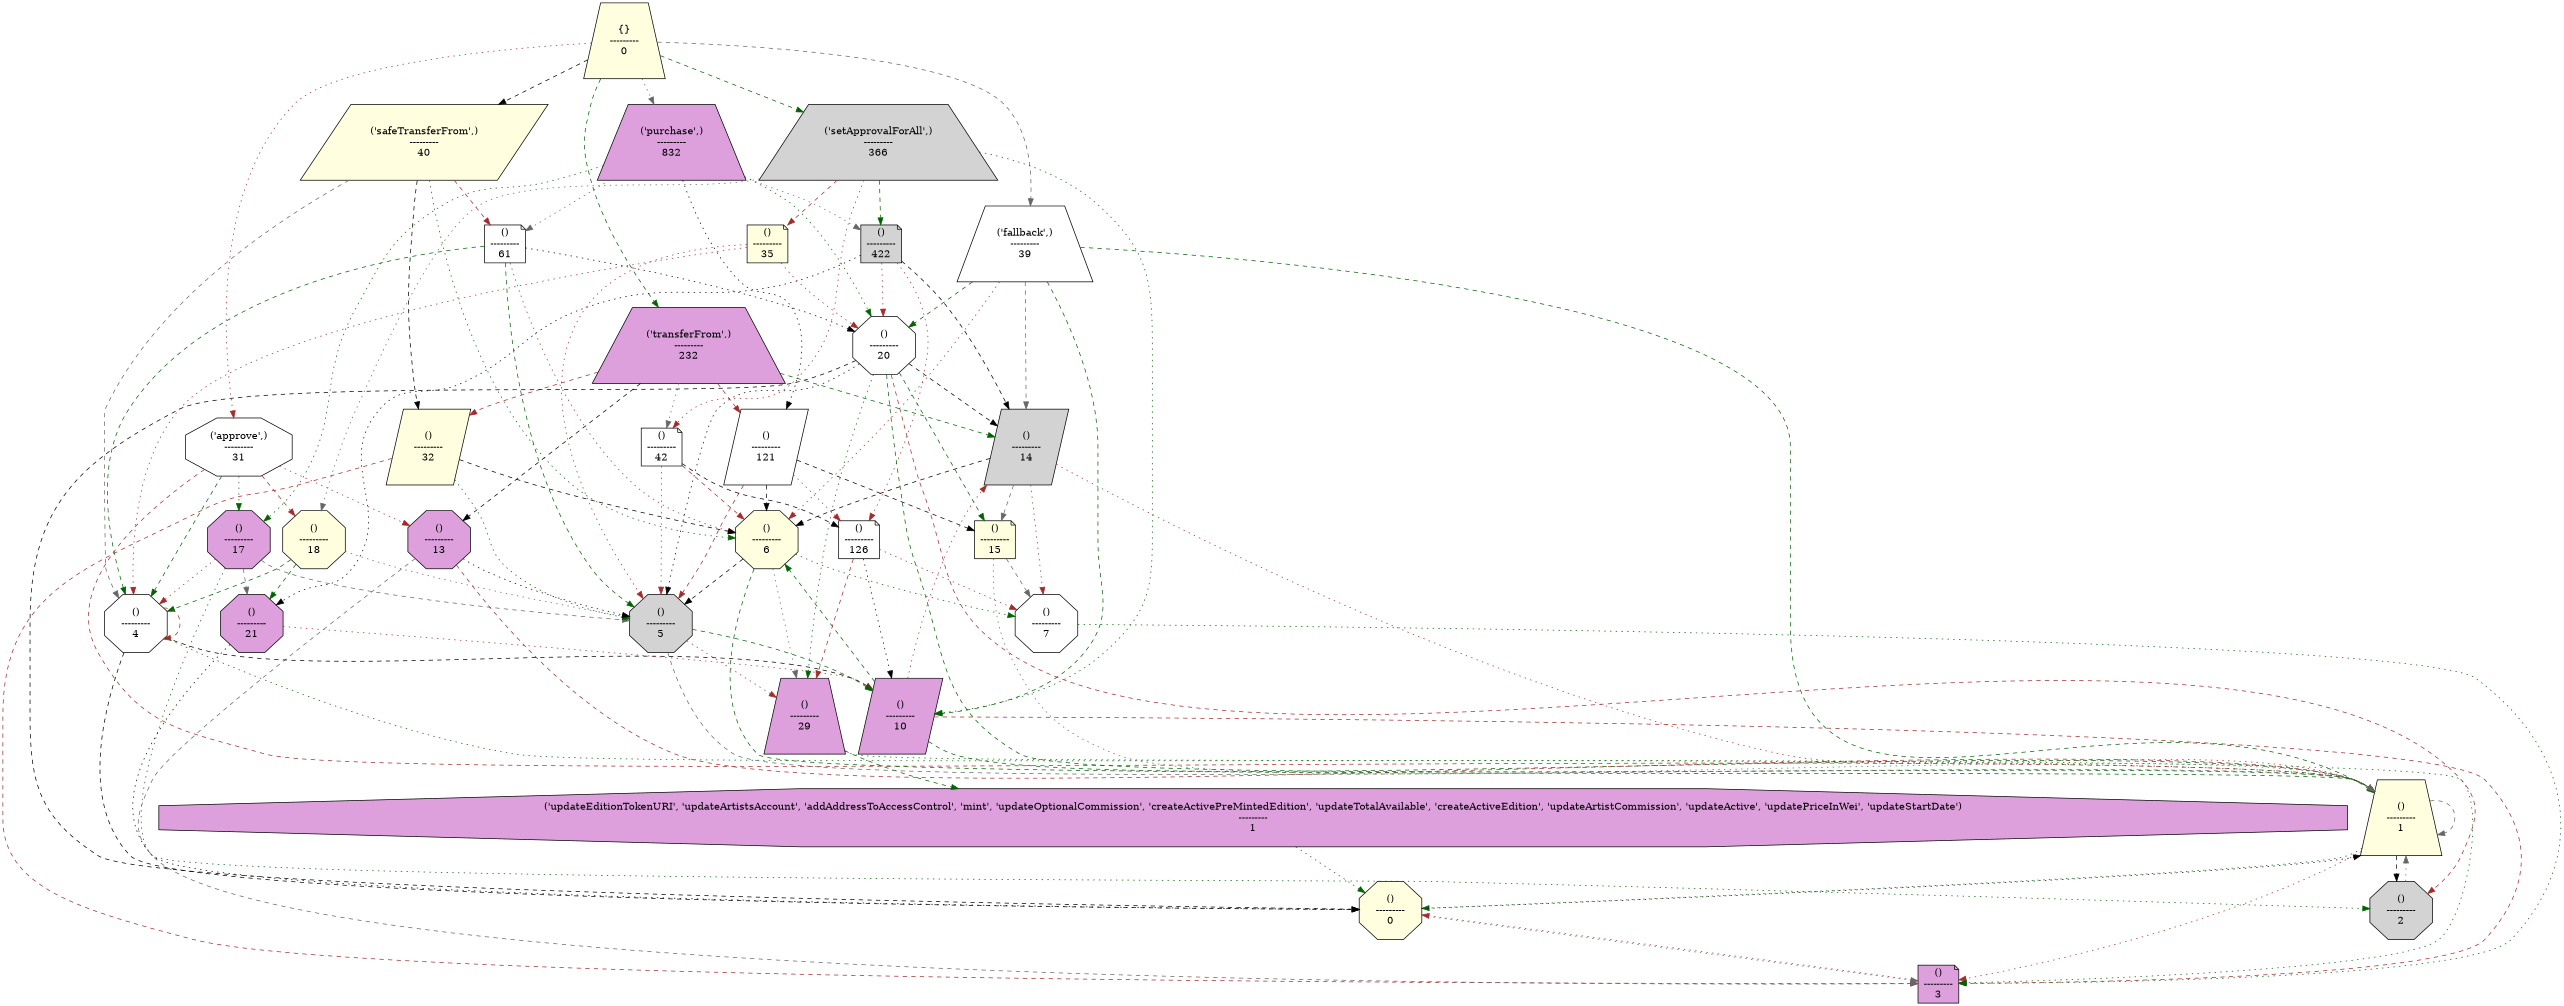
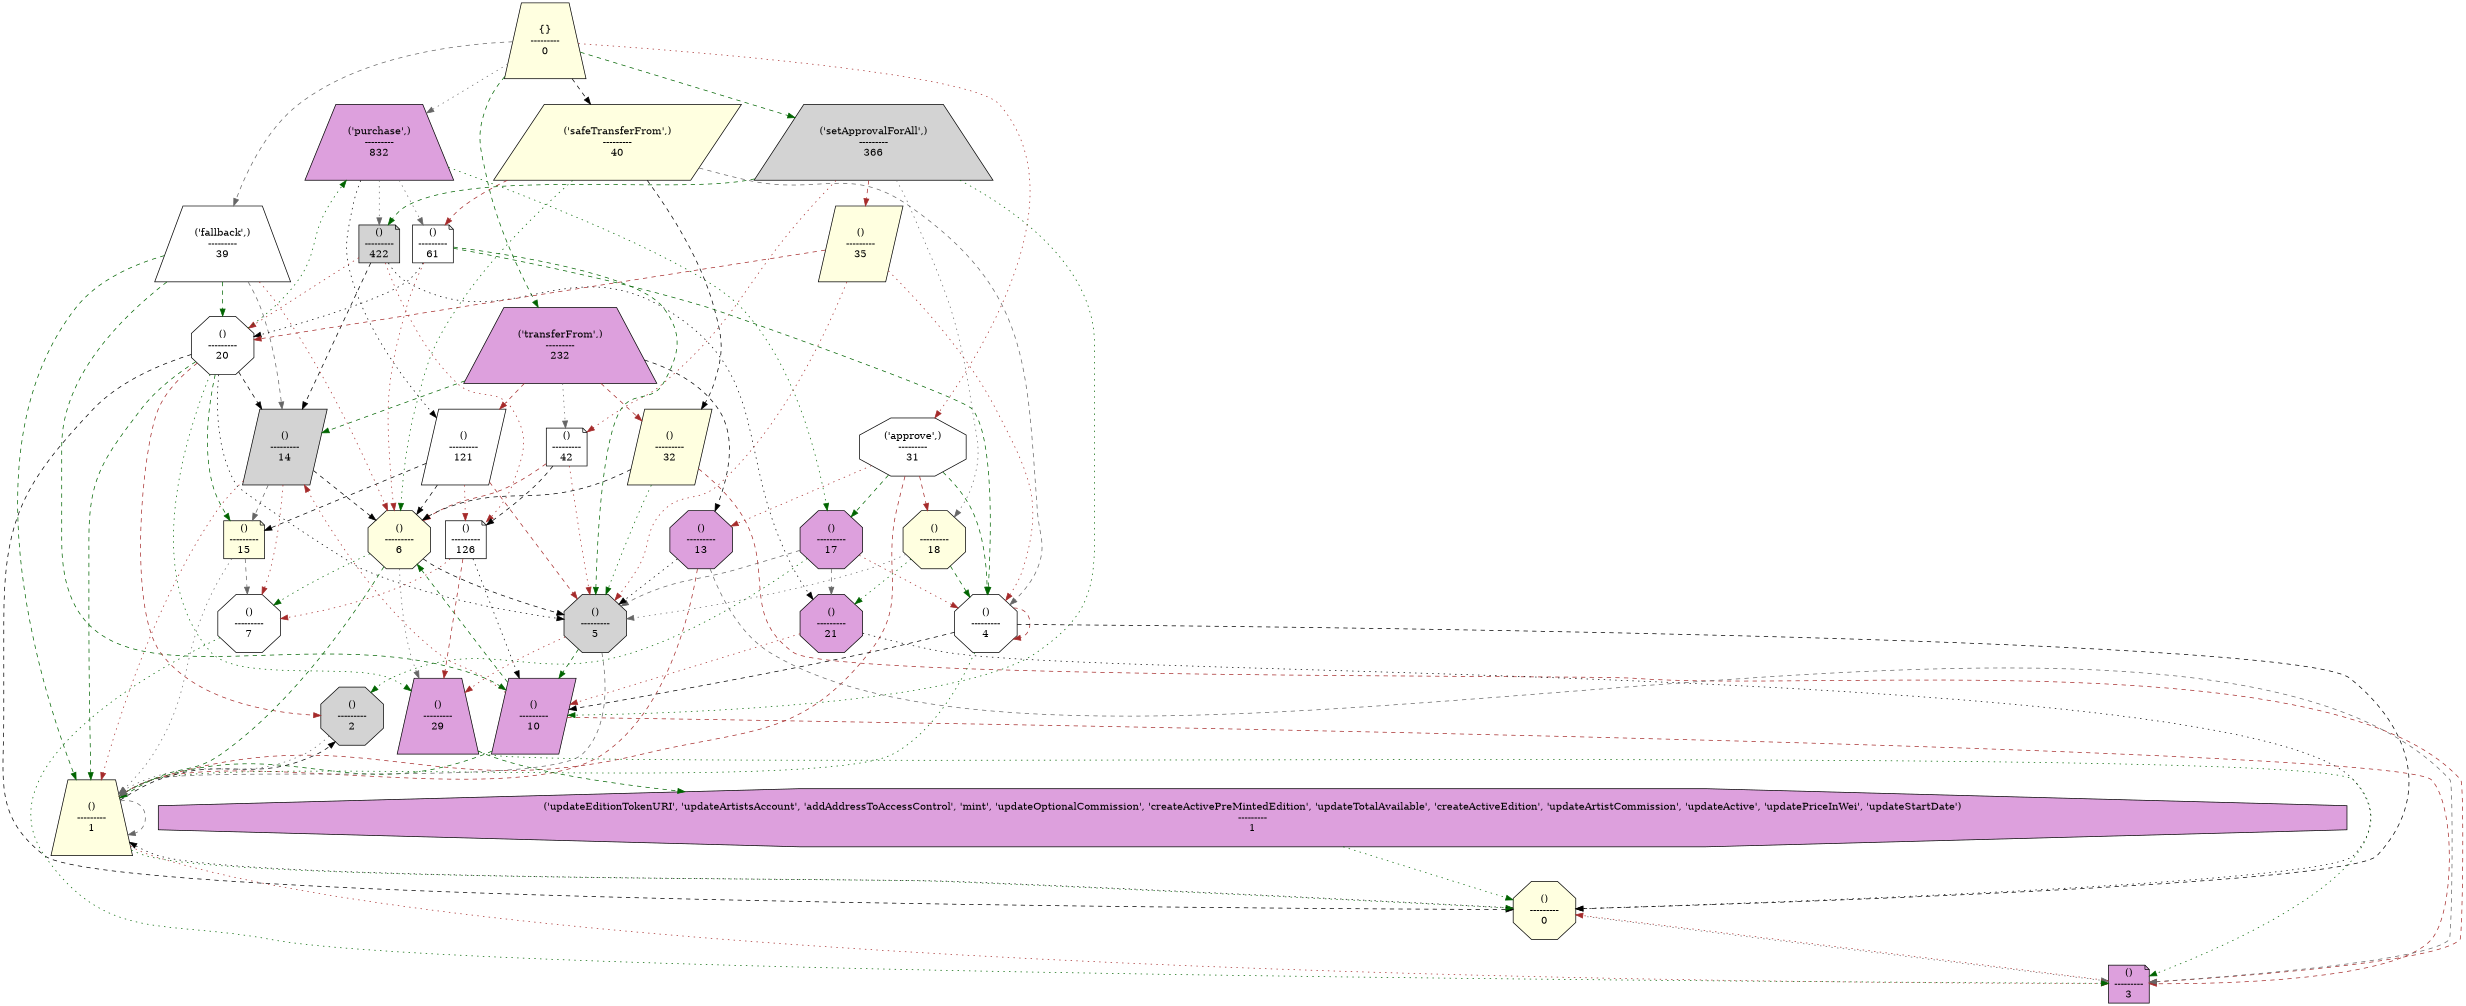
(818, 232) -> (307, 265)
(767, 244) -> (861, 244)
(815, 296) -> (642, 279)
(239, 490) -> (872, 493)
(285, 579) -> (886, 579)
